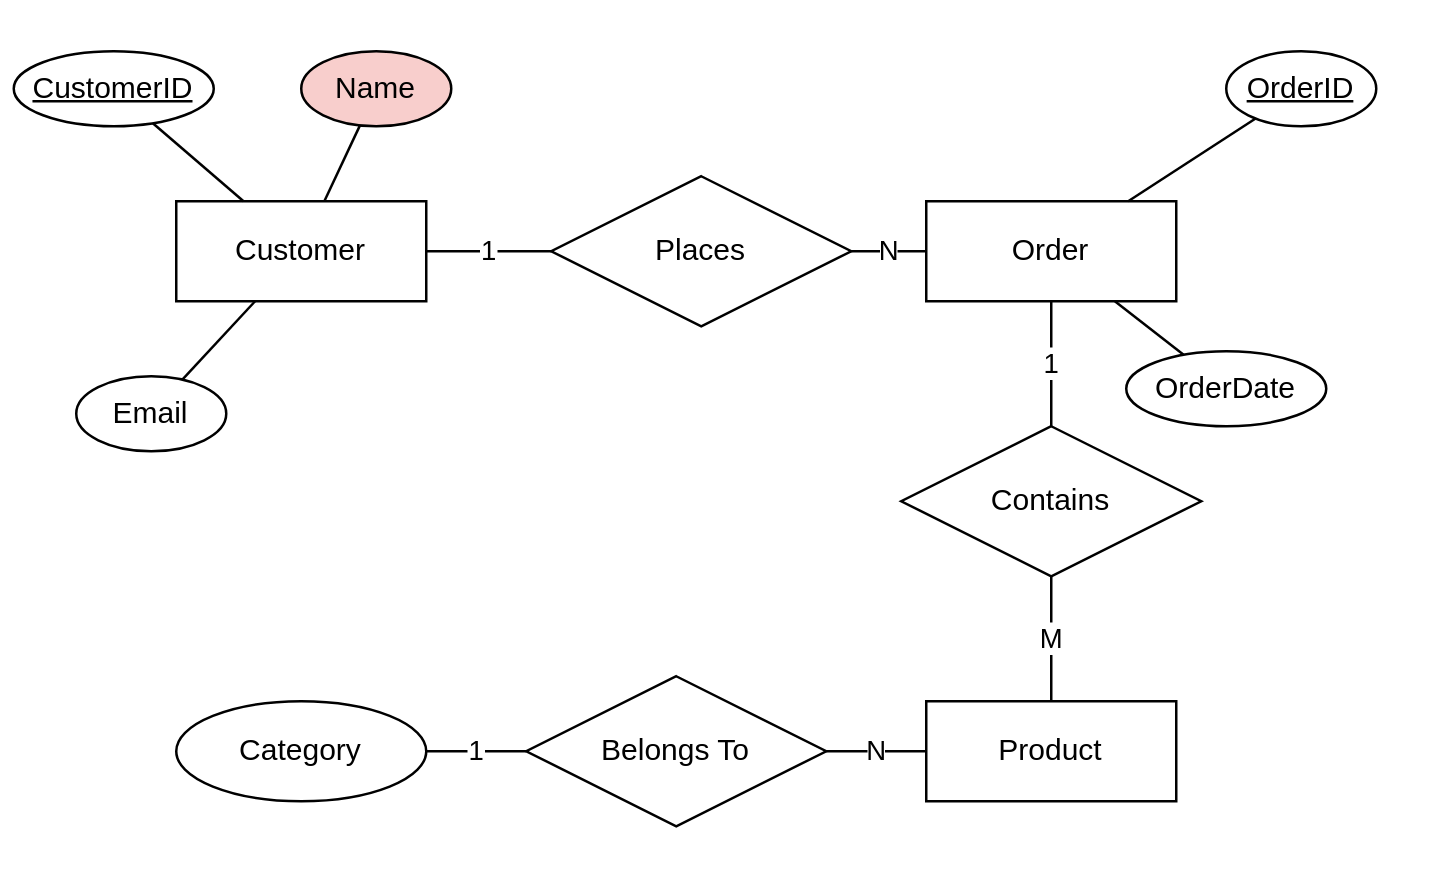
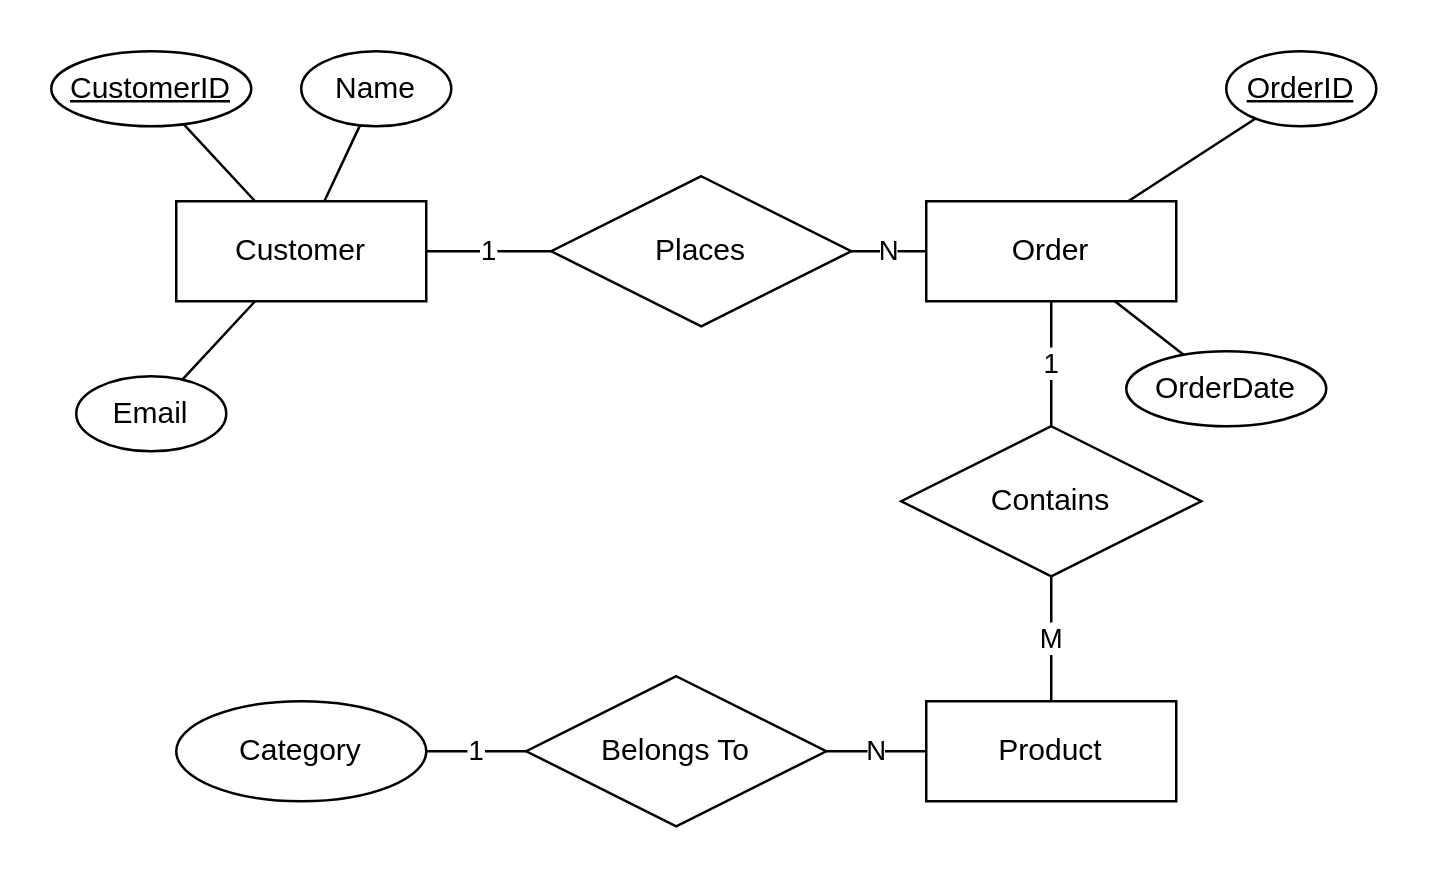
(114, 89) -> (151, 89)
(376, 89) -> (376, 89)
